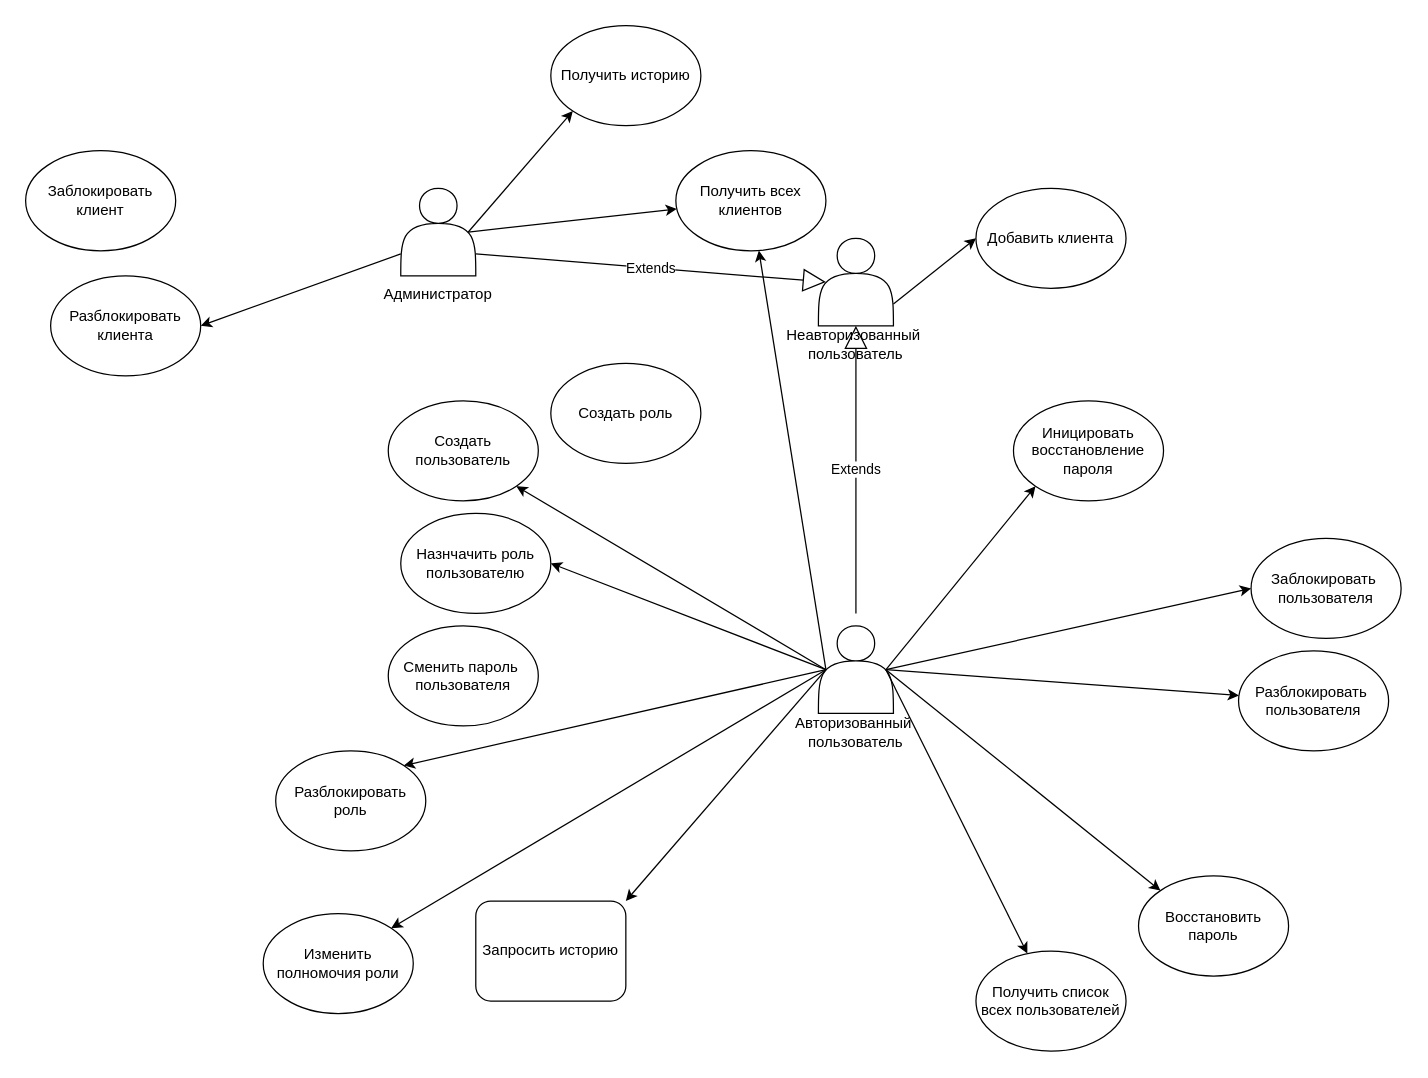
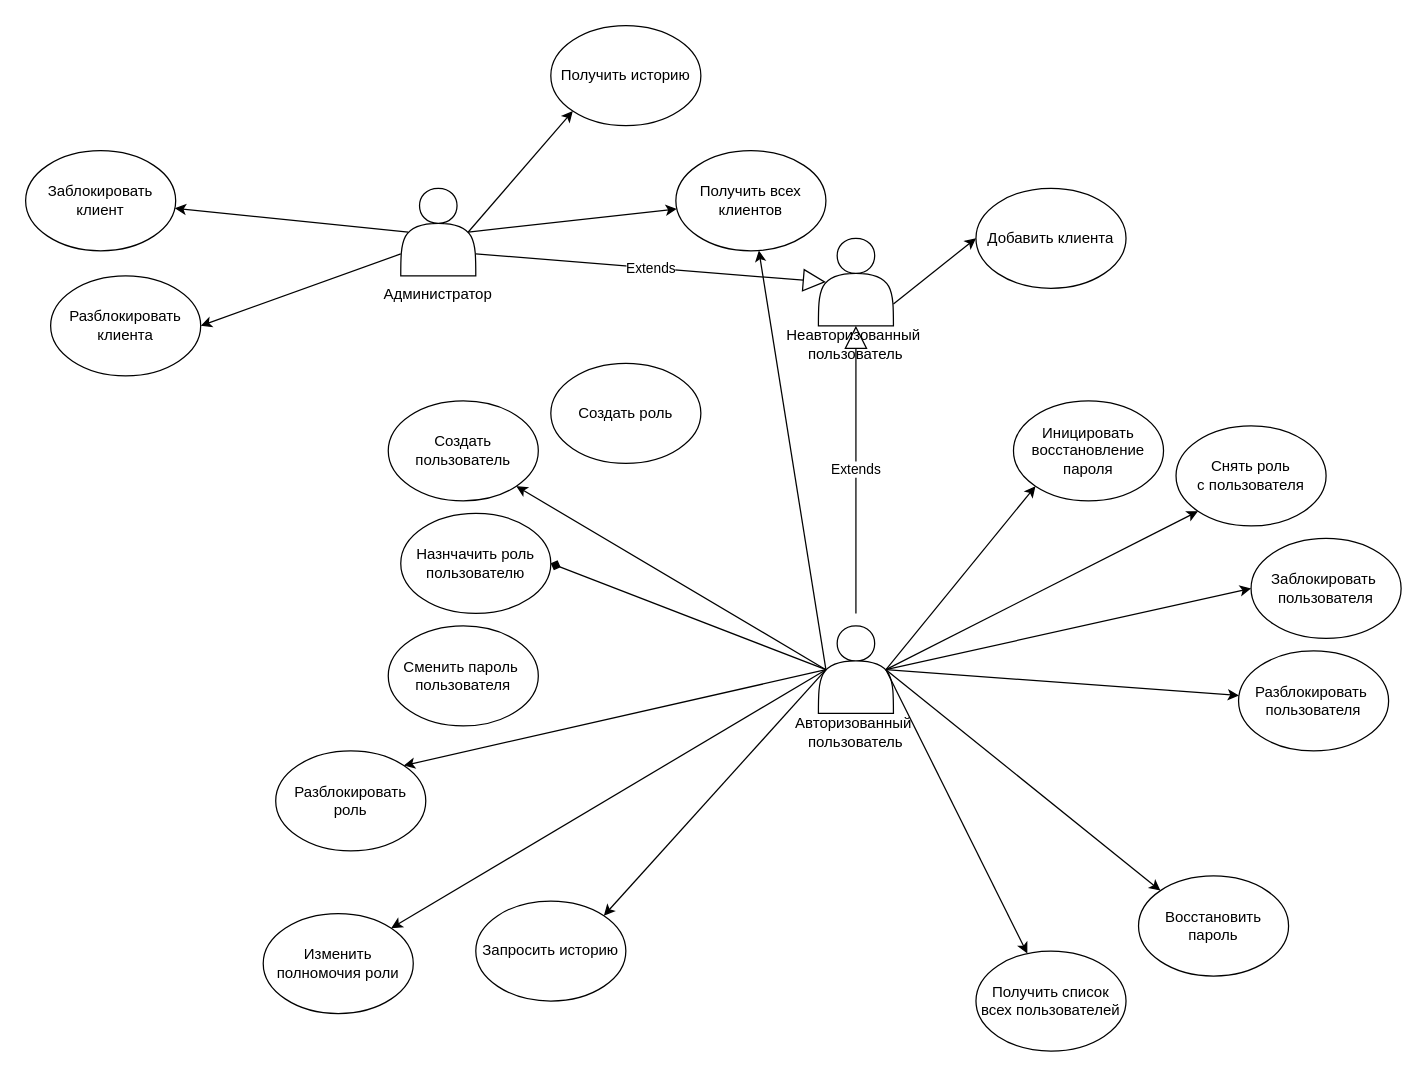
none -> (295, 220)
none -> (1251, 476)
(559, 566) -> (560, 567)
none -> (1041, 590)
(551, 951) -> (551, 951)
